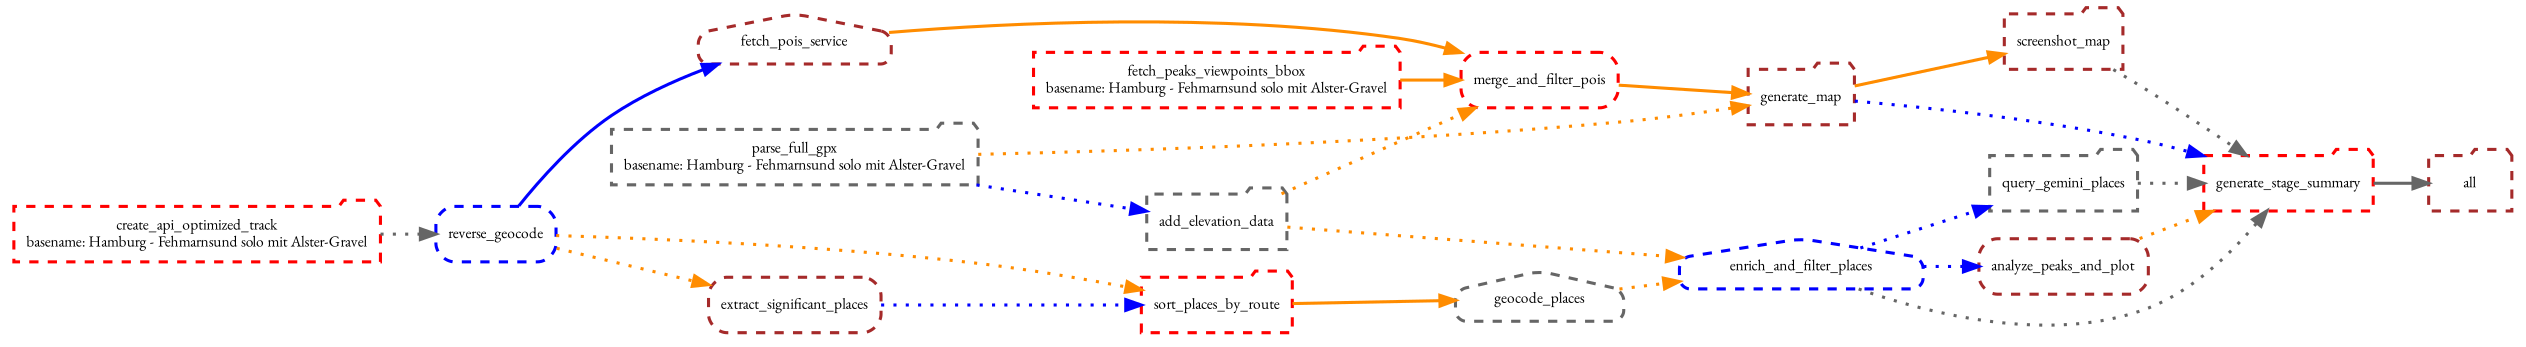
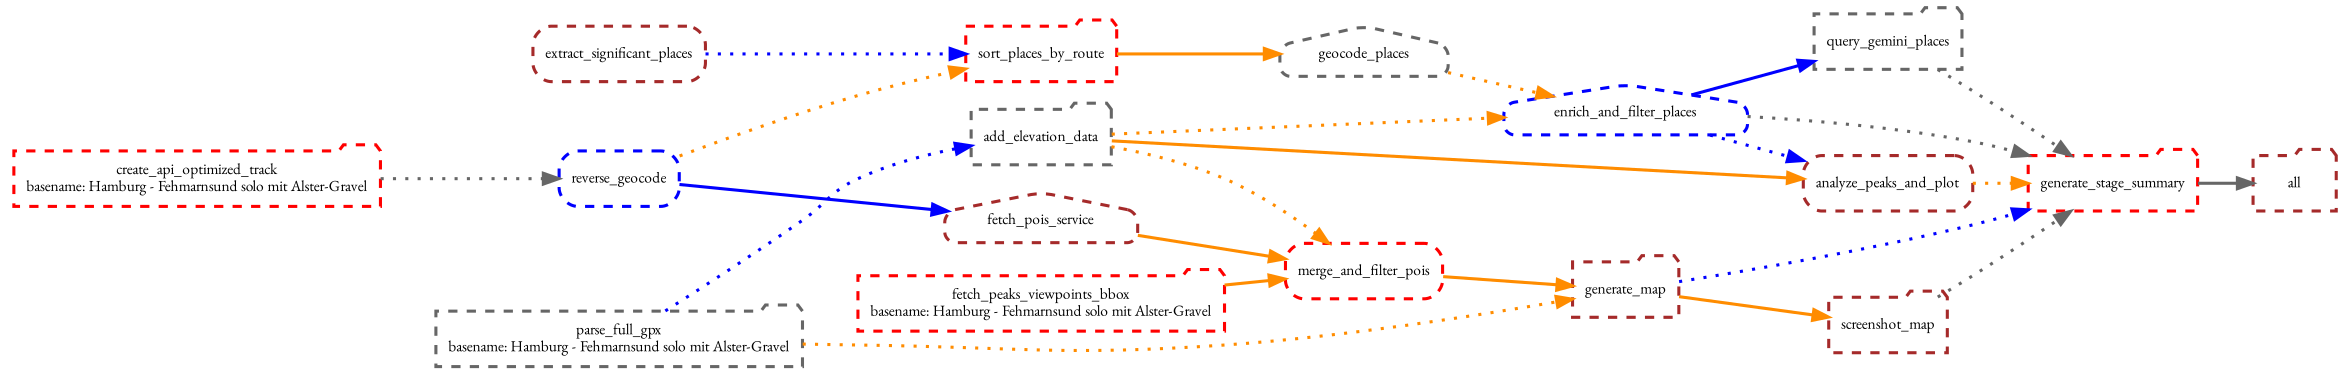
none -> (1450, 159)
(1917, 230) -> (1745, 80)
(625, 265) -> none
